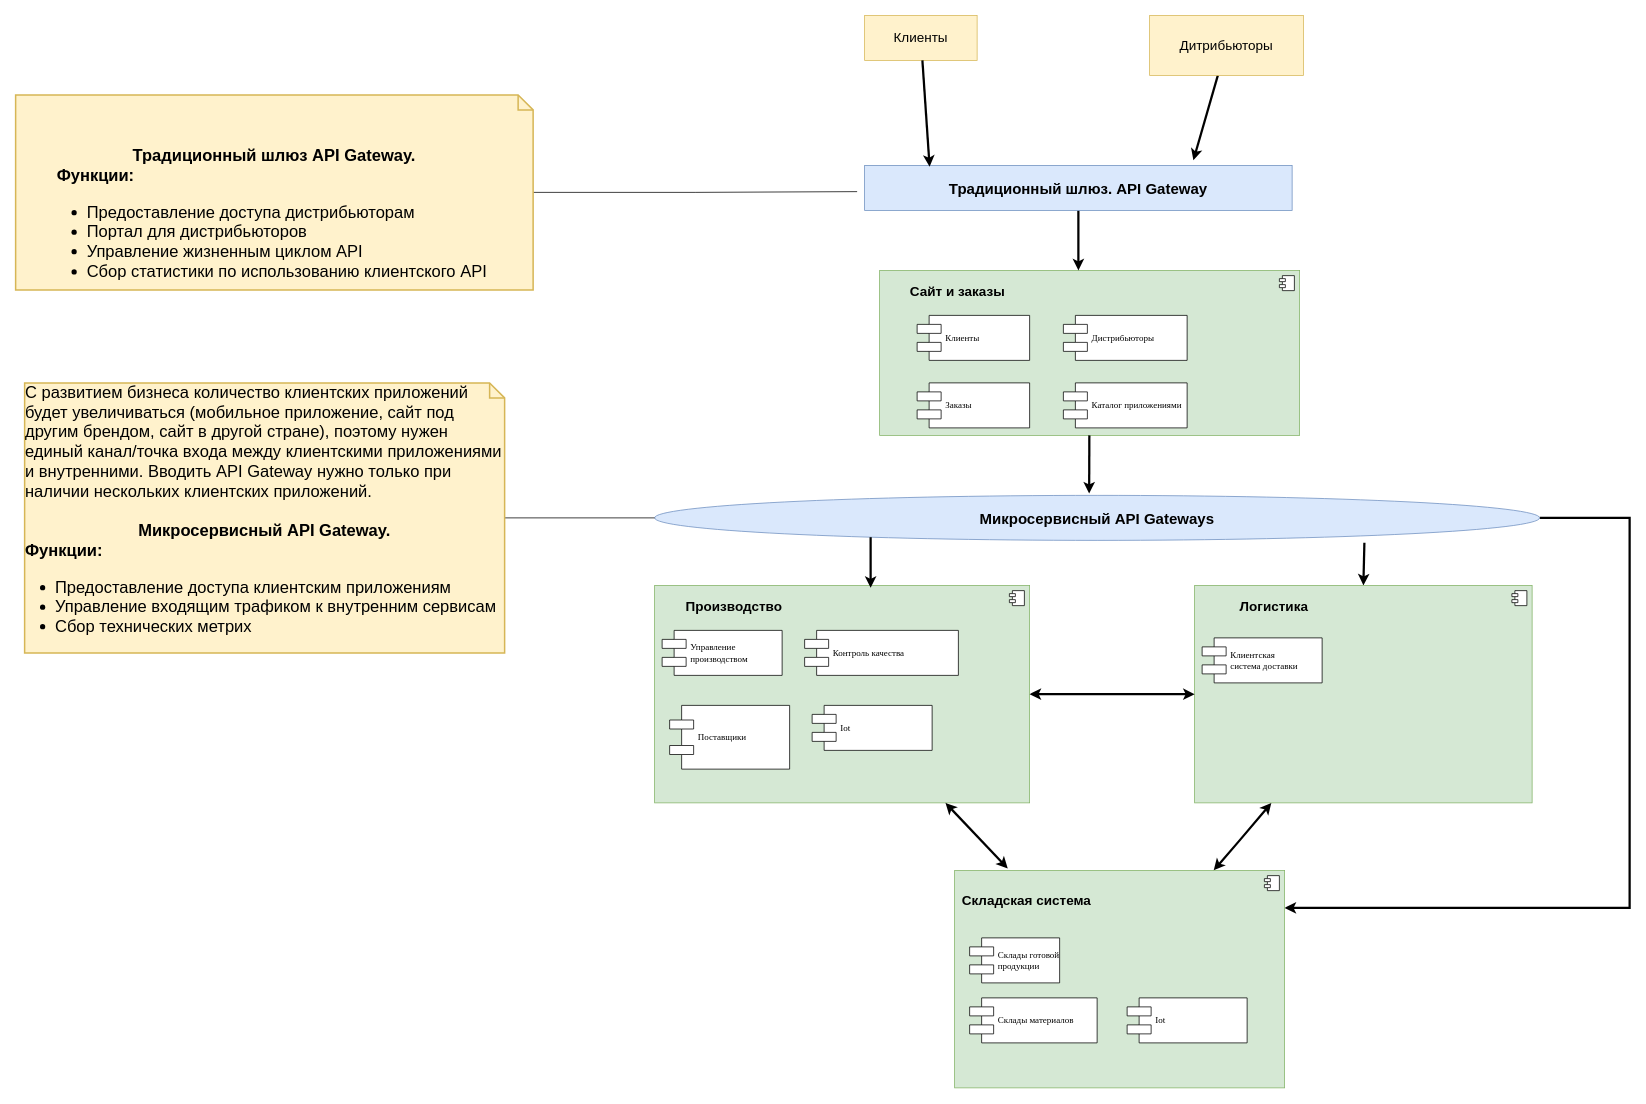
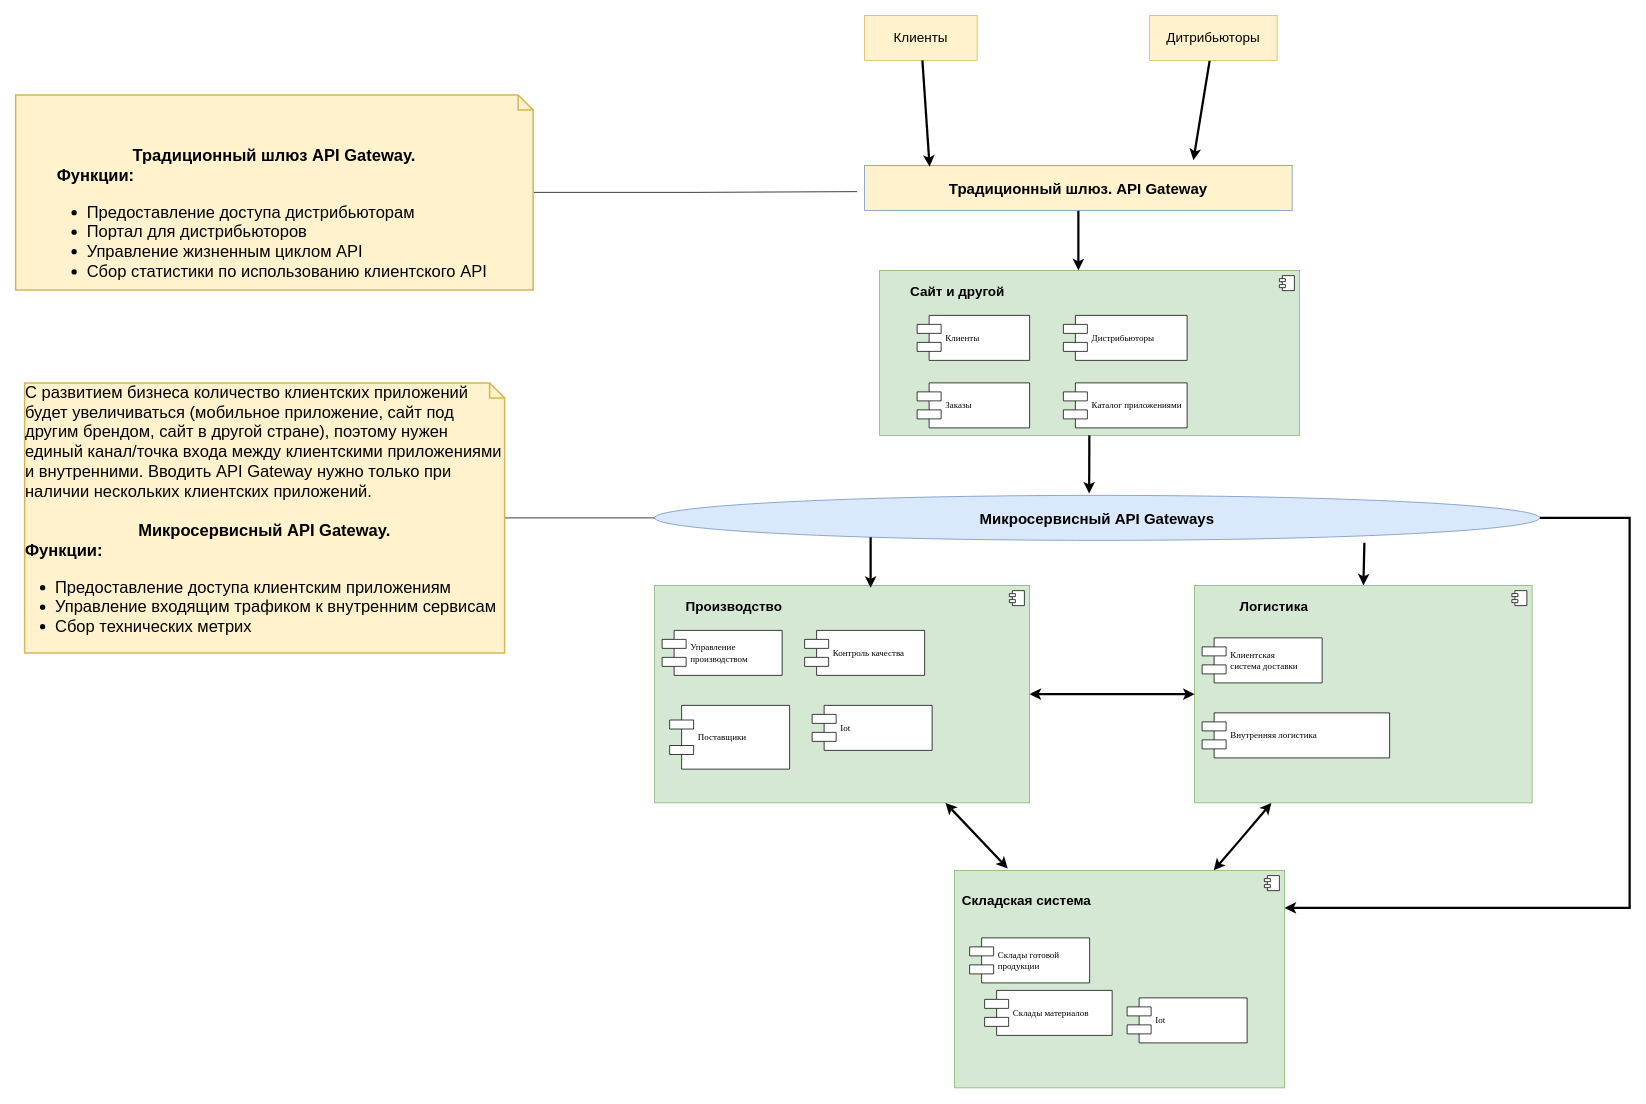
(1226, 45) -> (1213, 38)
(1078, 188) -> (1078, 188)
(957, 292) -> (957, 292)
(881, 653) -> (864, 653)
none -> (1296, 735)
(1014, 960) -> (1029, 960)
(1033, 1020) -> (1048, 1013)
